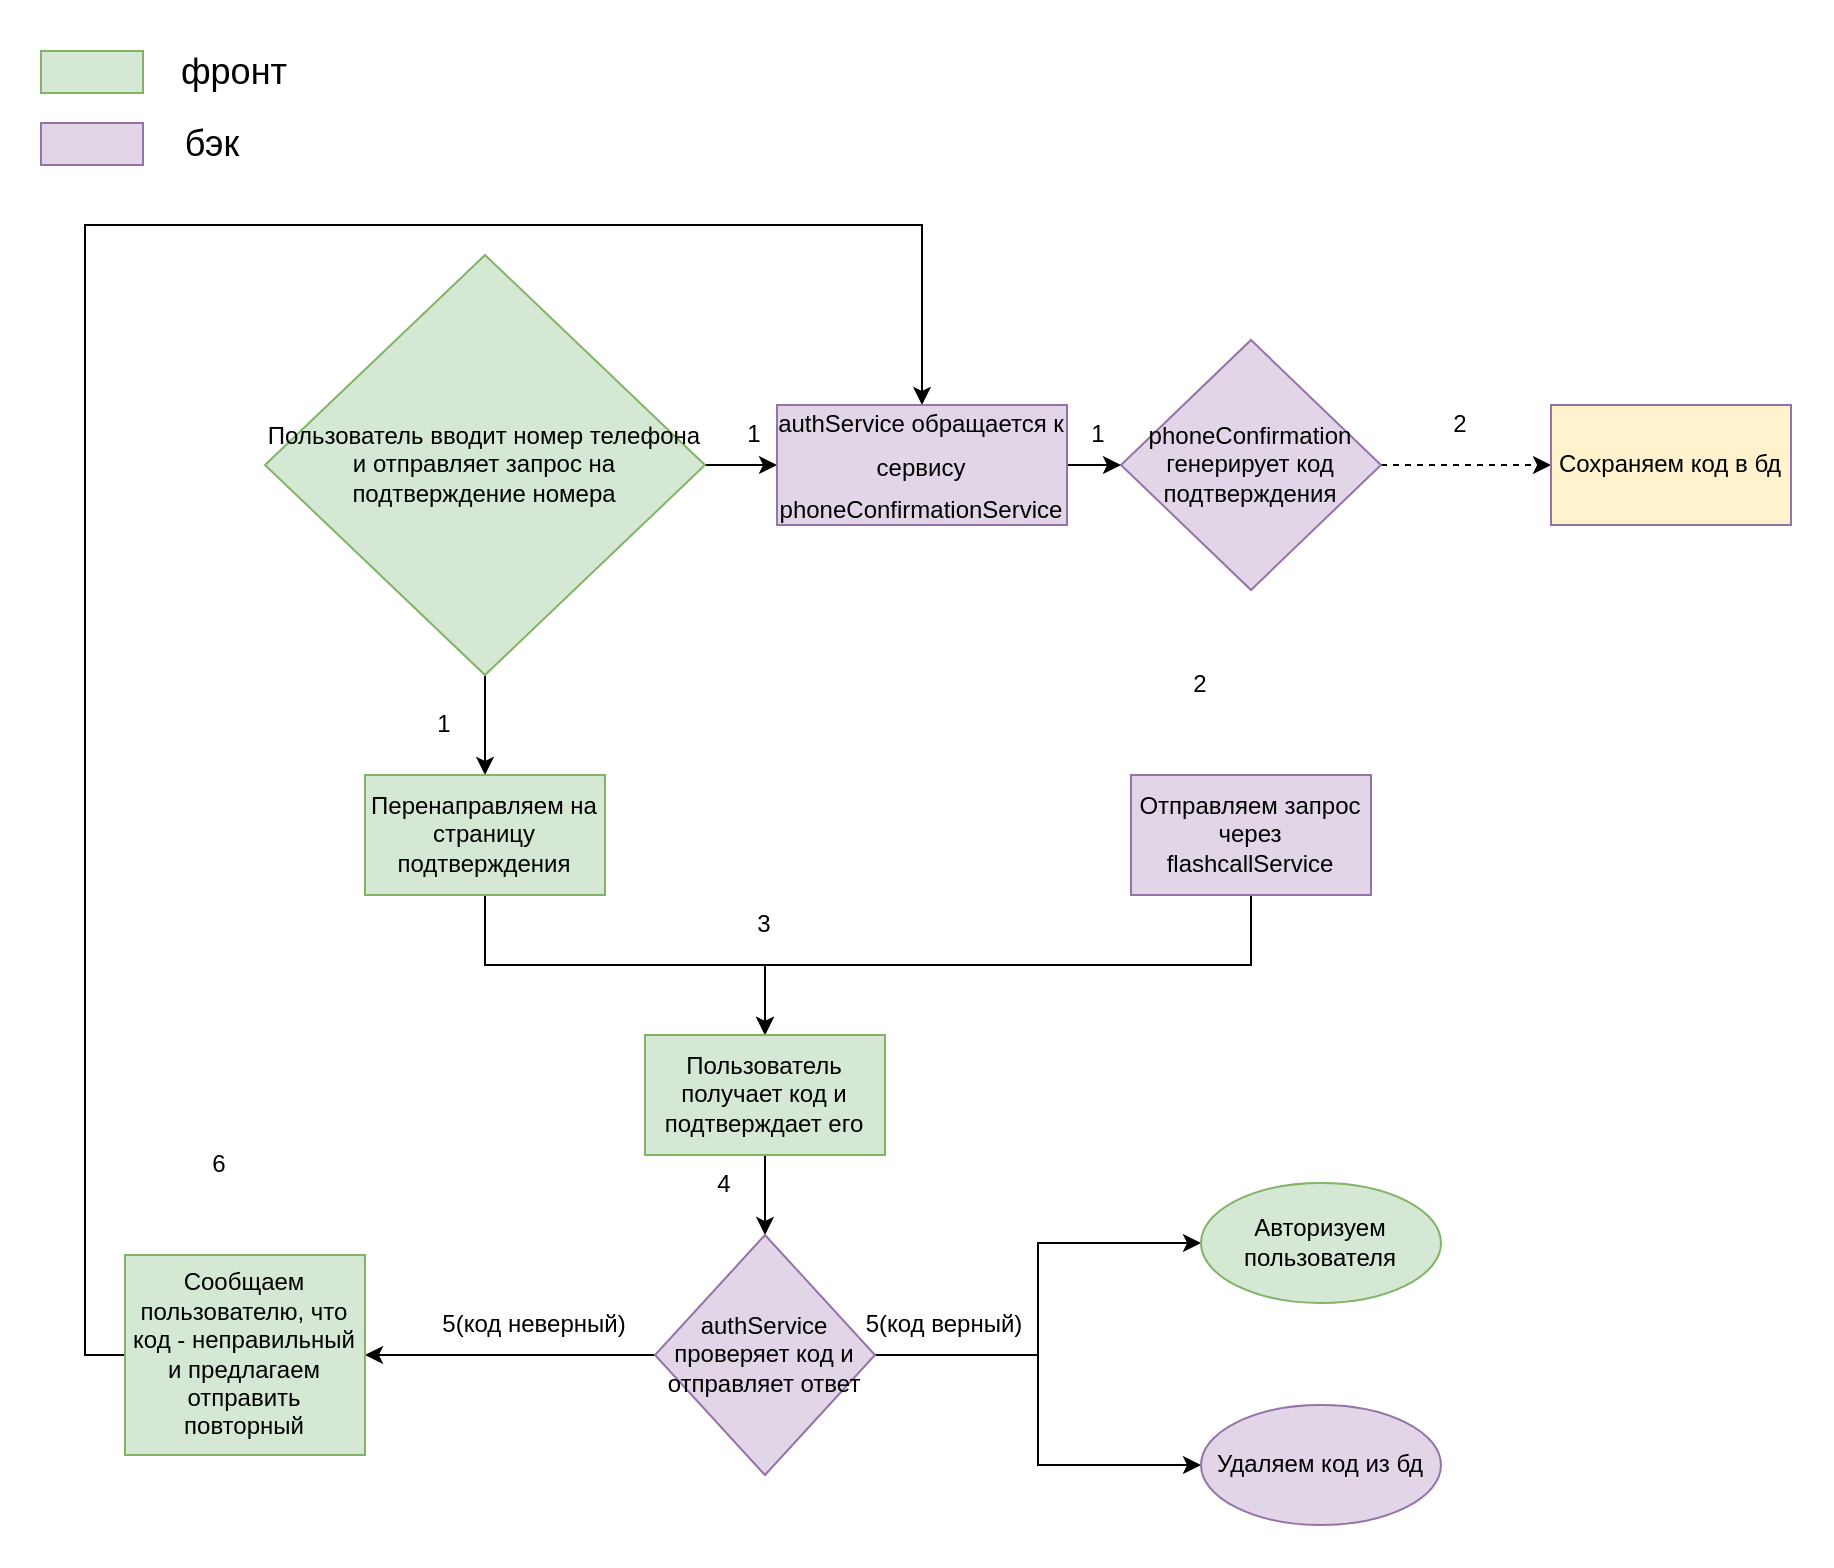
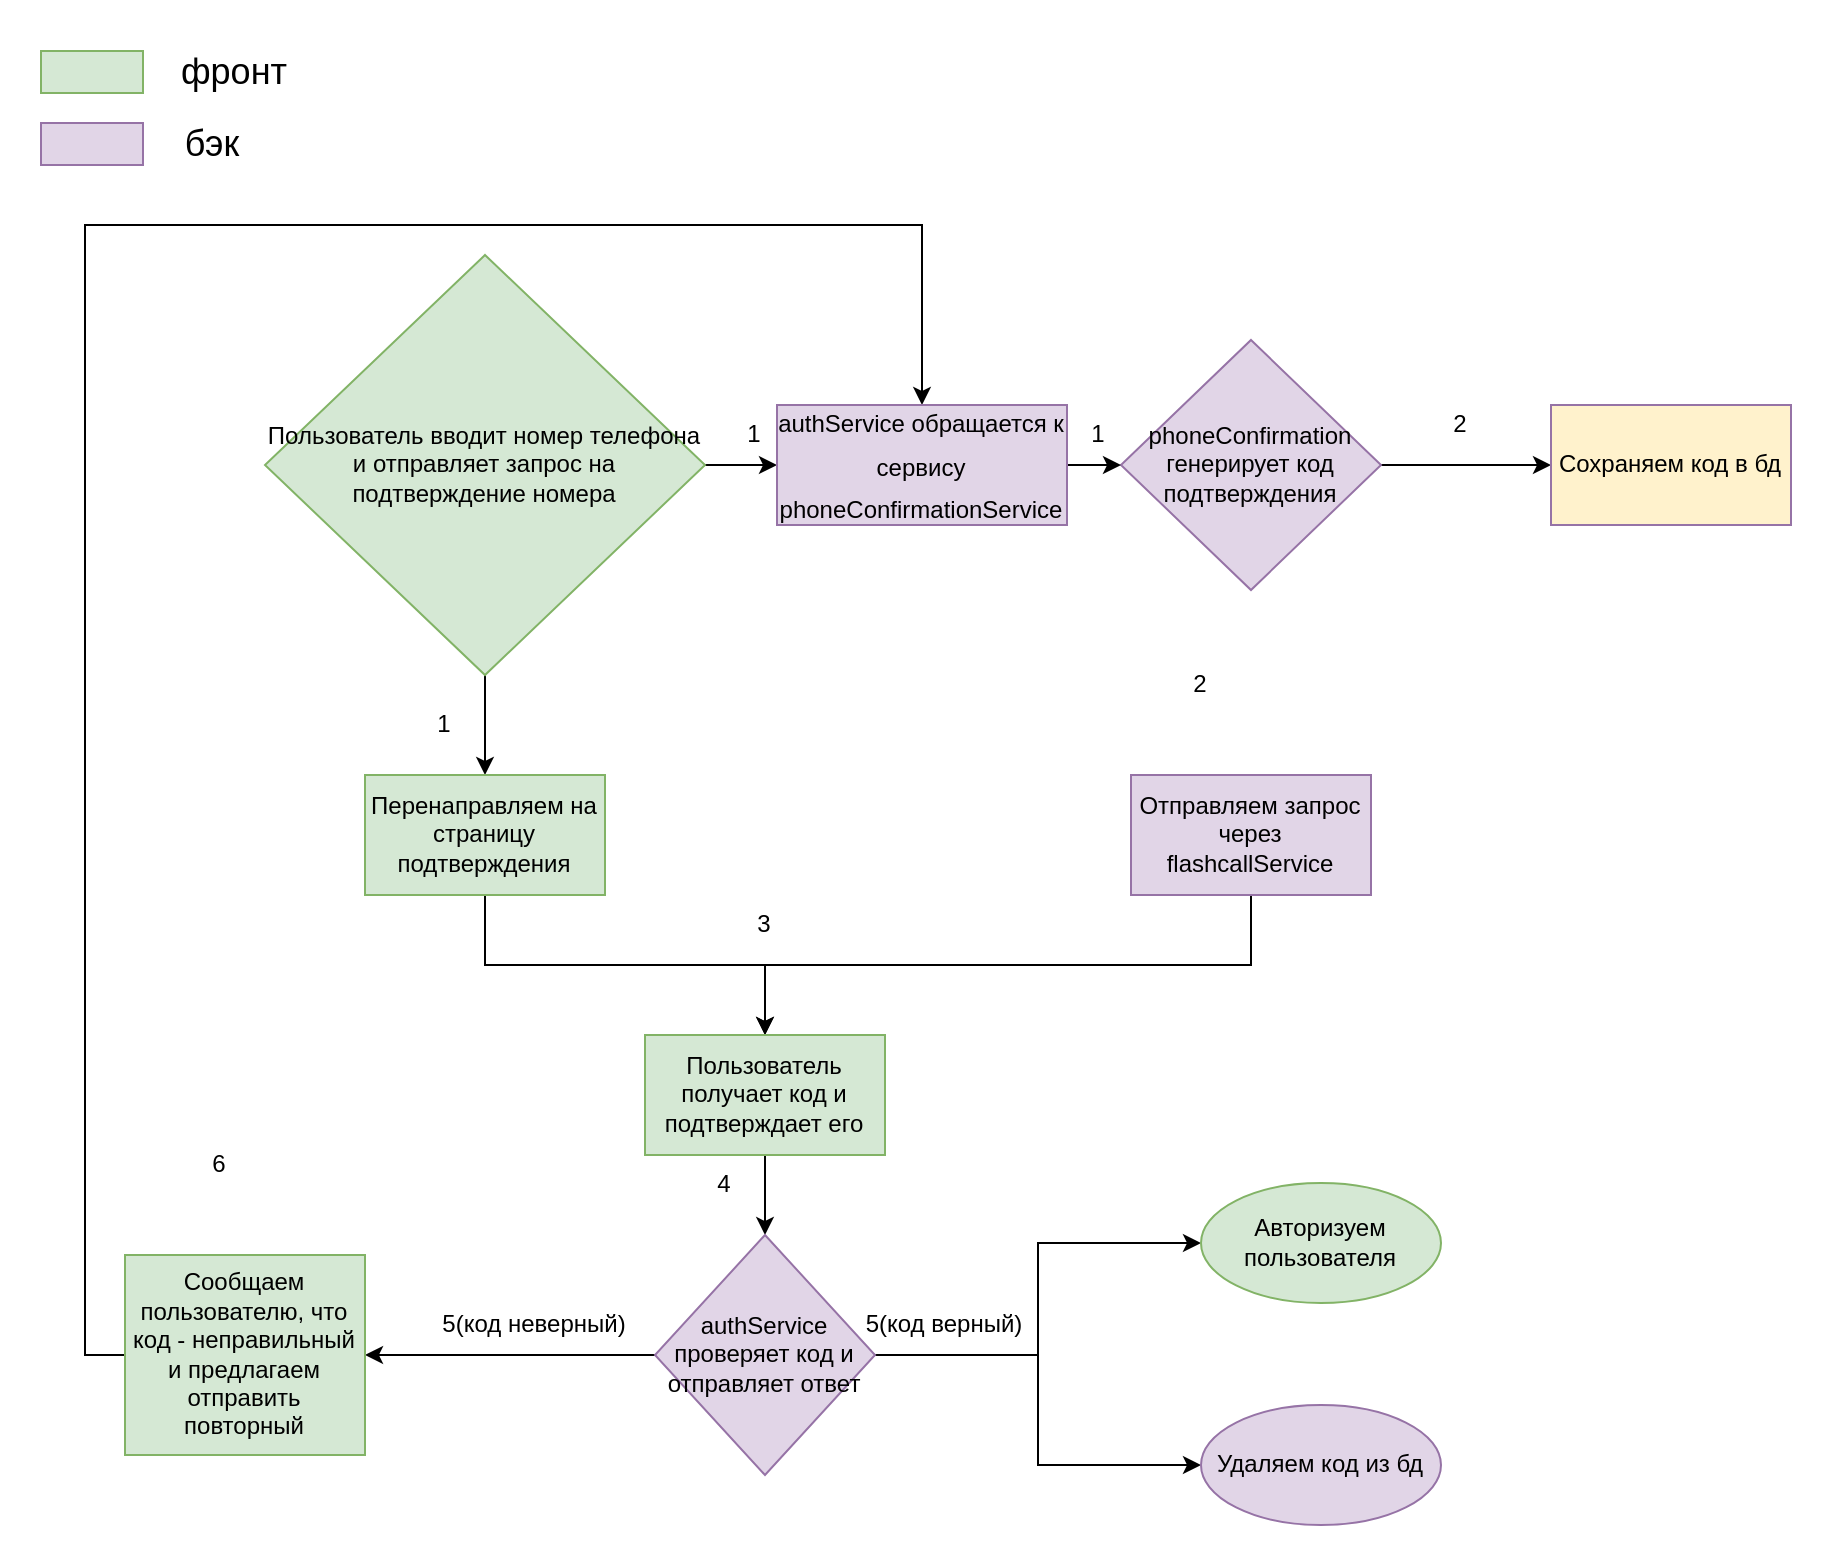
(1461, 465) -> (1461, 465)
